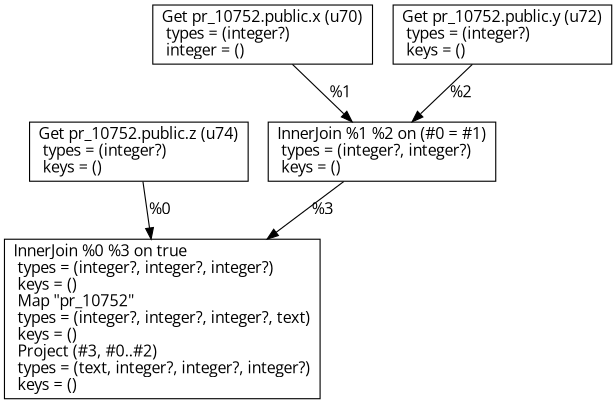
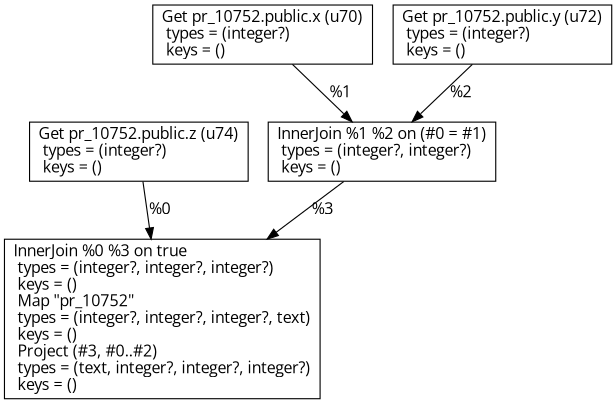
(263, 35) -> (263, 35)
